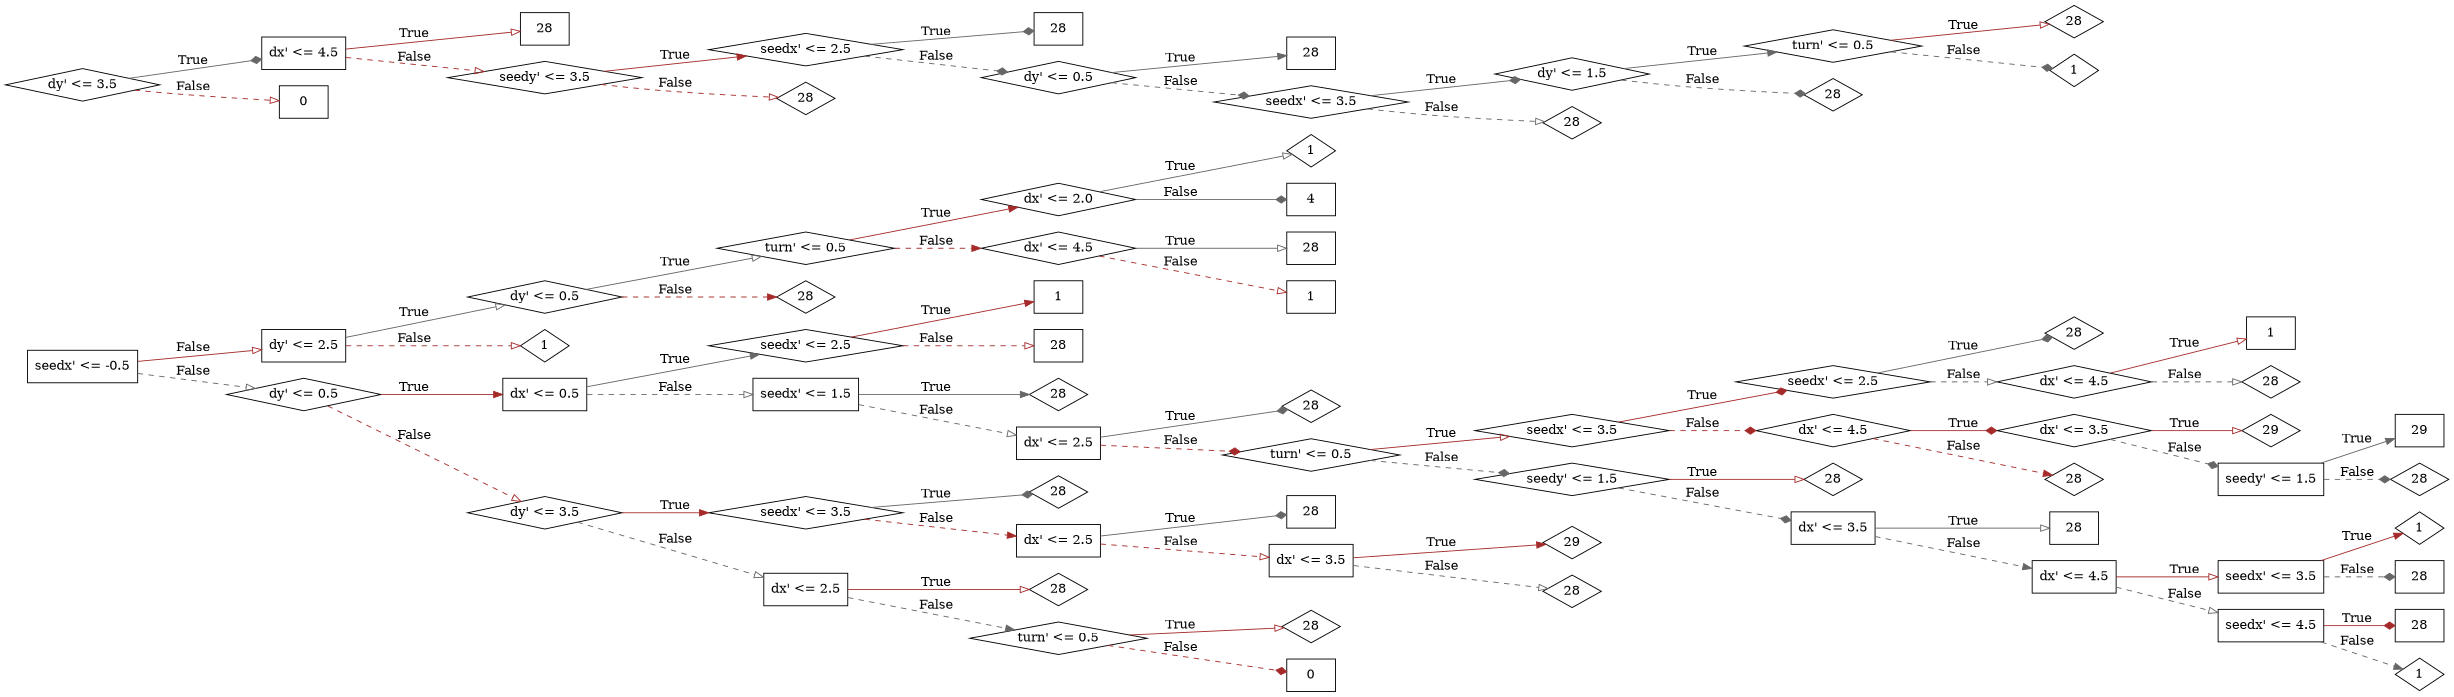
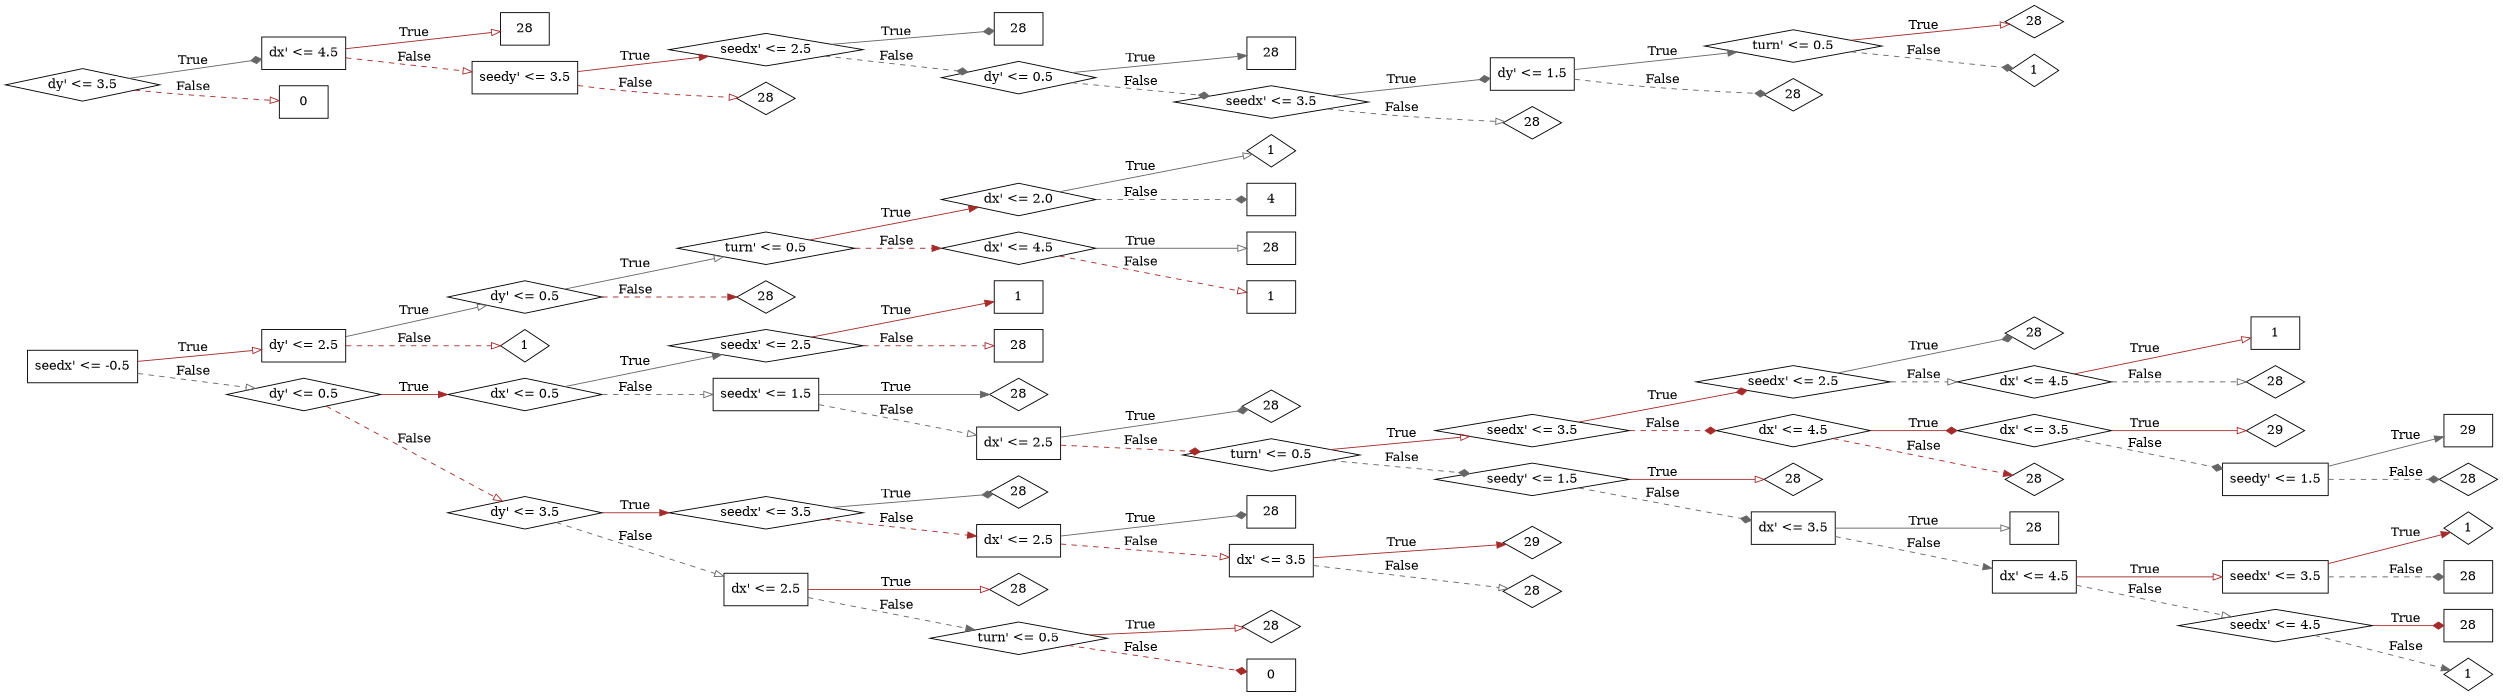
(1572, 74) -> (1532, 74)
(545, 78) -> (525, 78)
(1206, 200) -> (1166, 200)
(193, 348) -> (193, 348)
(545, 395) -> (525, 395)
(2271, 626) -> (2275, 626)
